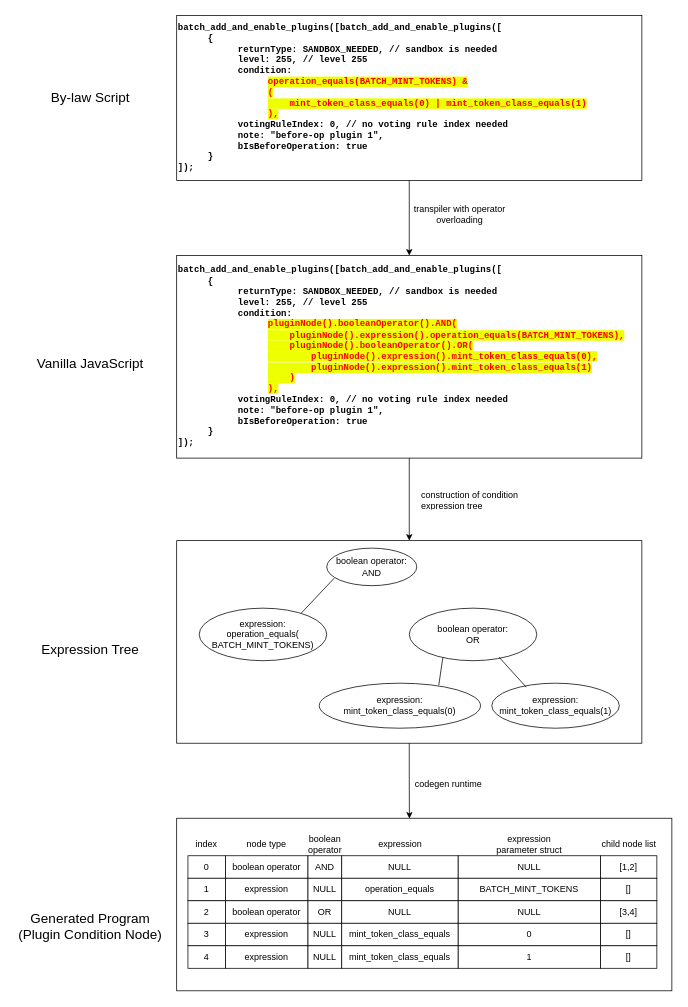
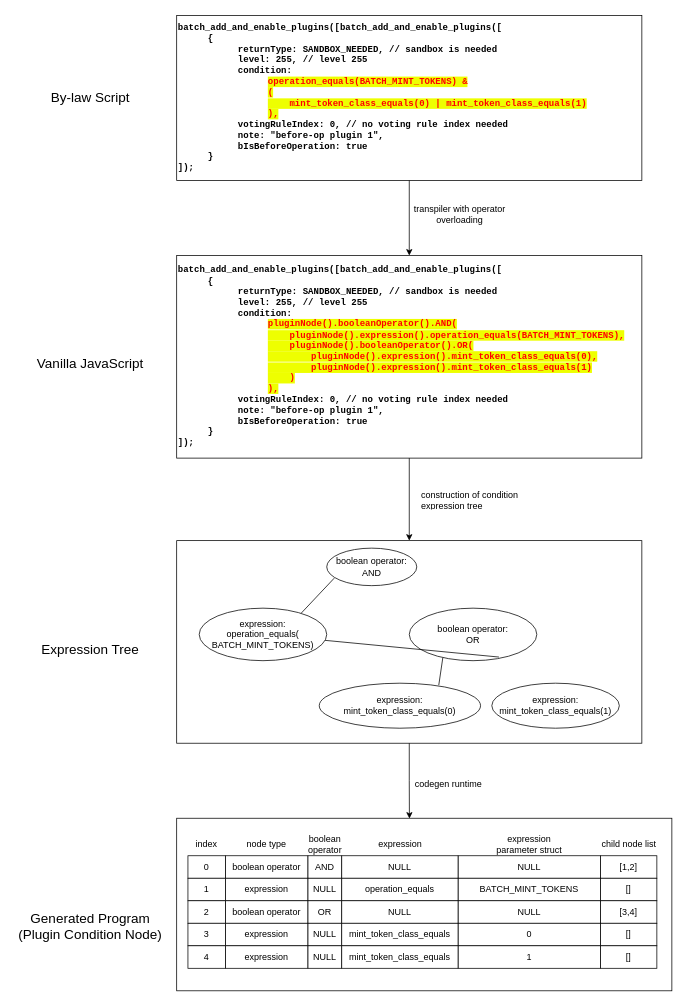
(512, 672) -> (412, 648)
